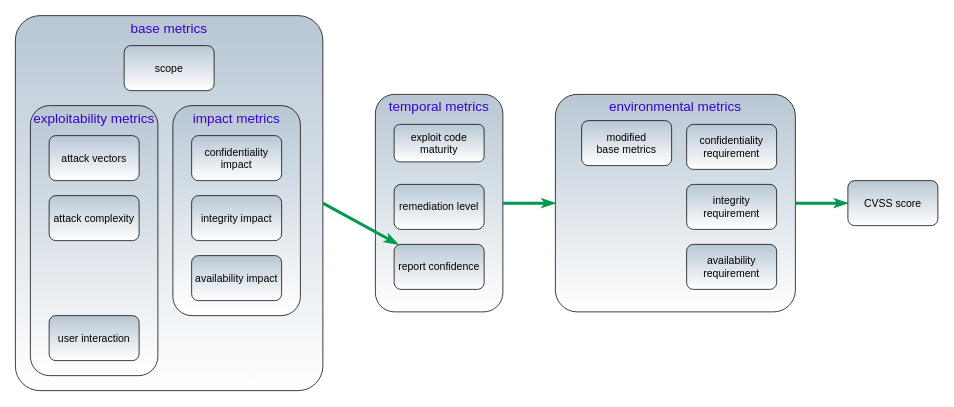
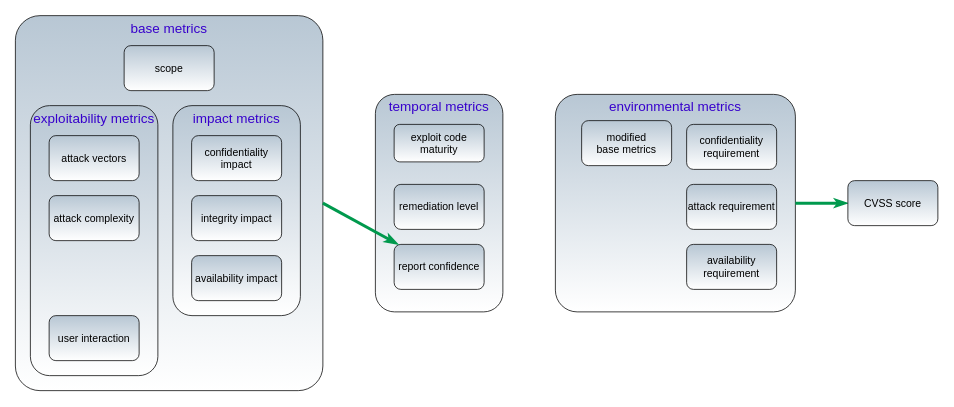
(524, 203) -> none
(732, 207) -> (732, 207)
